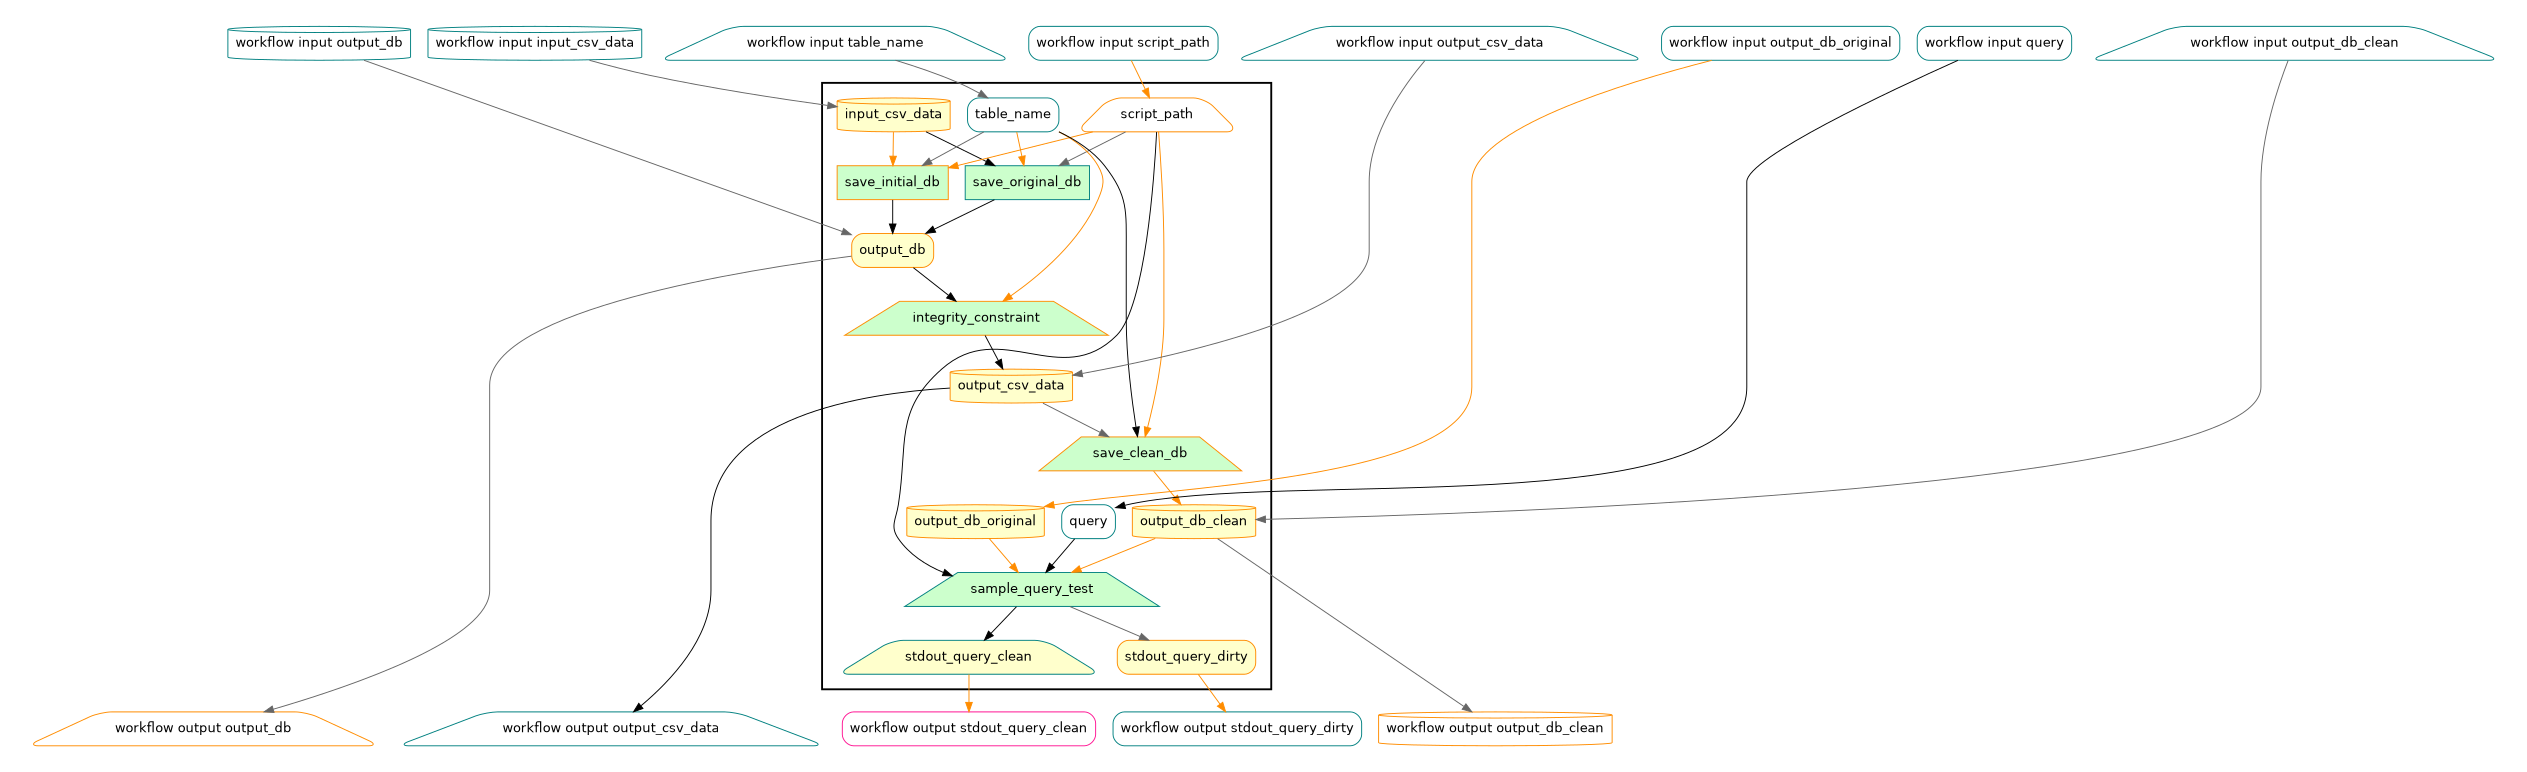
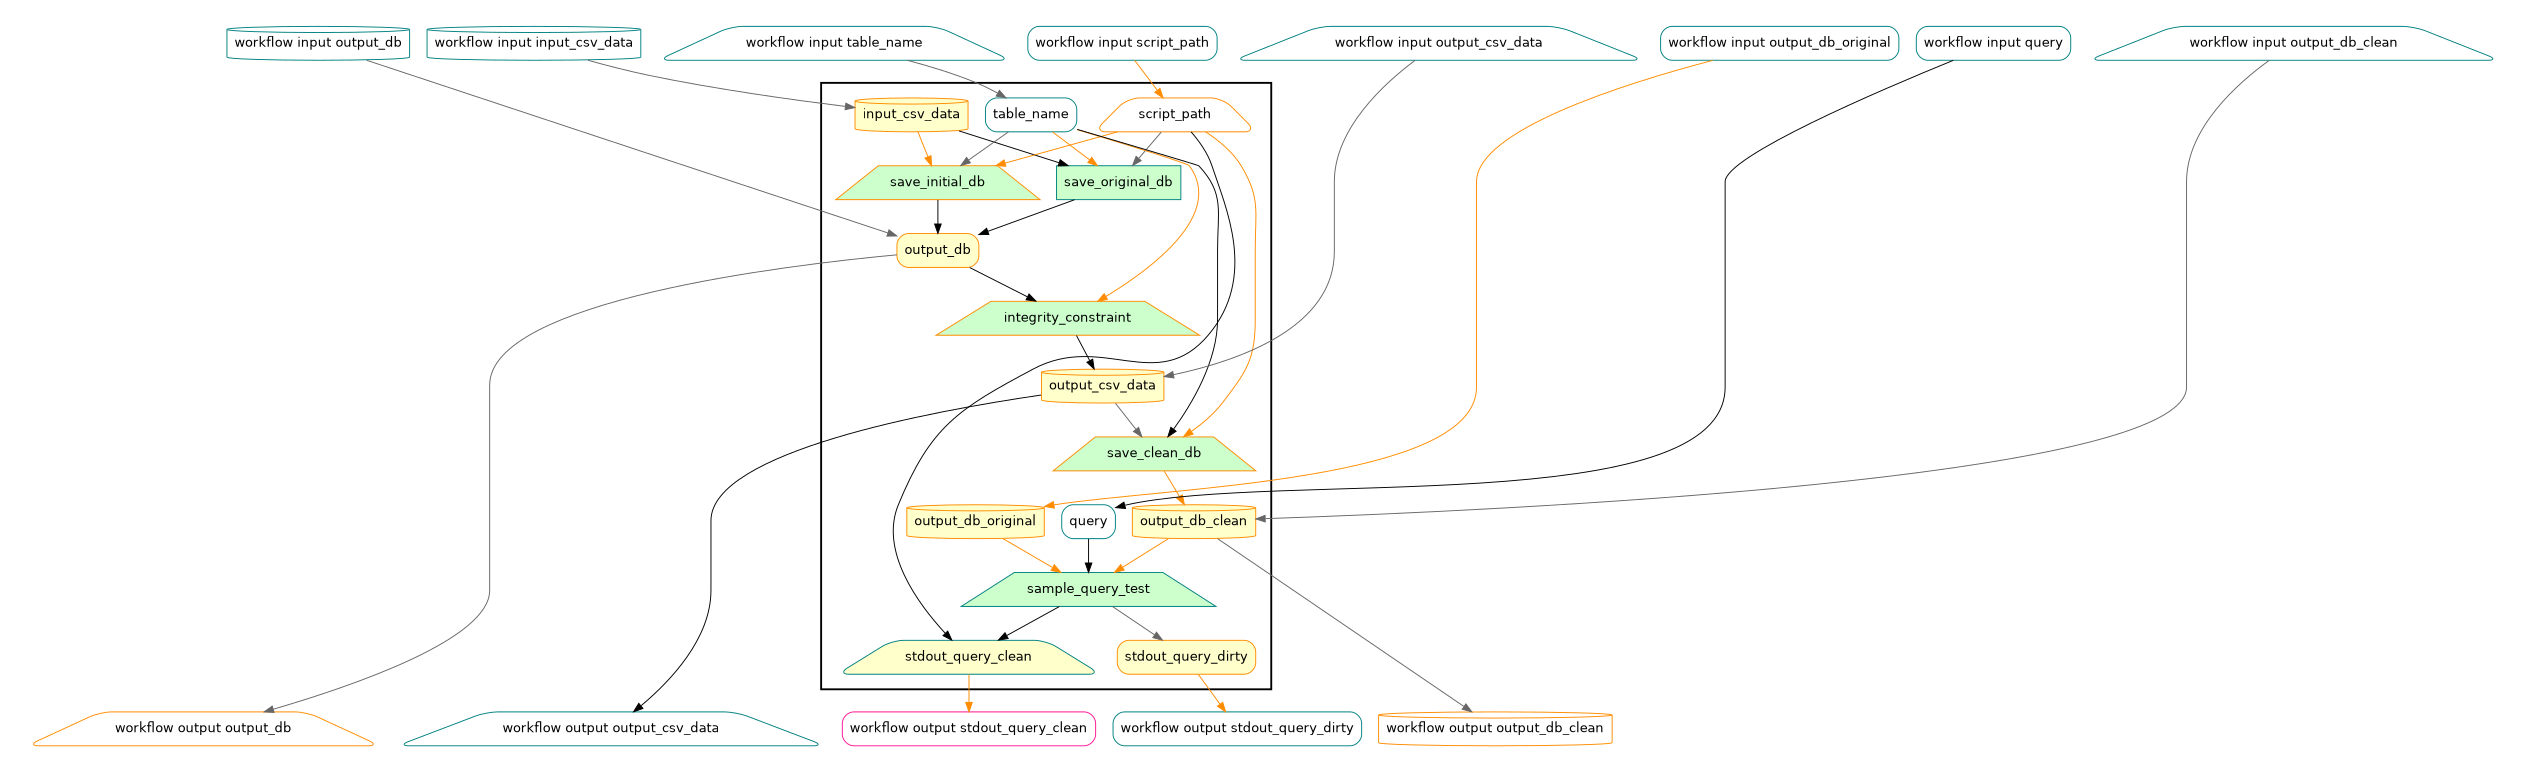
(893, 183) -> (938, 183)
(1015, 351) -> (1063, 359)
